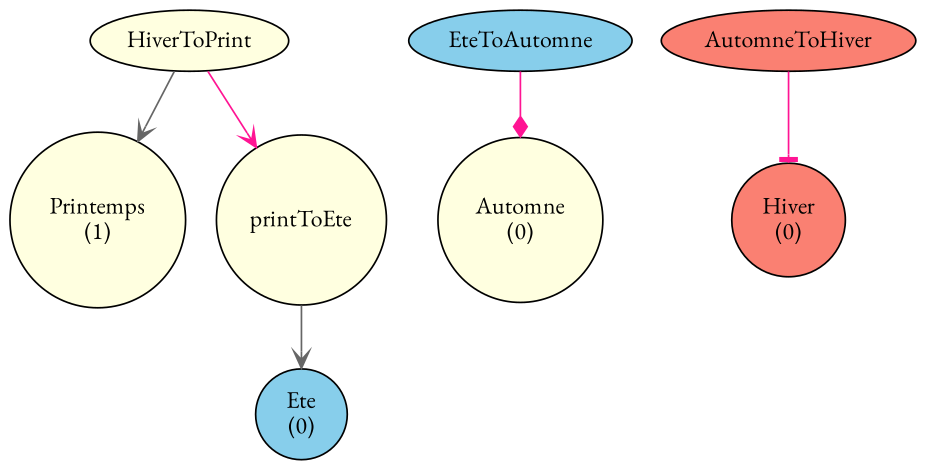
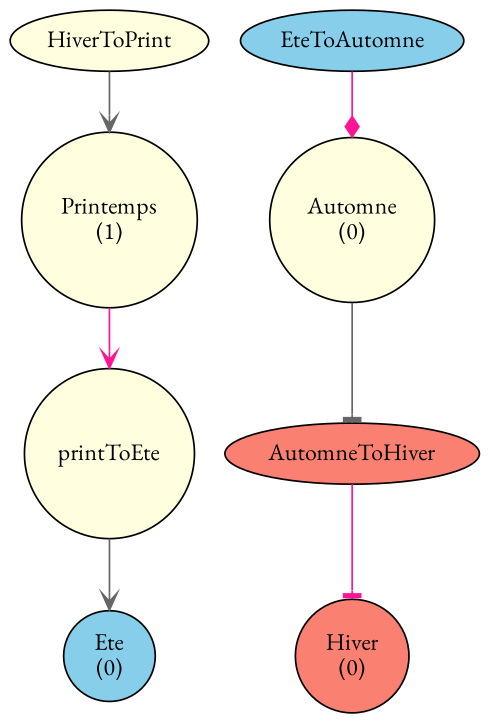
(228, 102) -> (109, 329)
none -> (352, 358)
